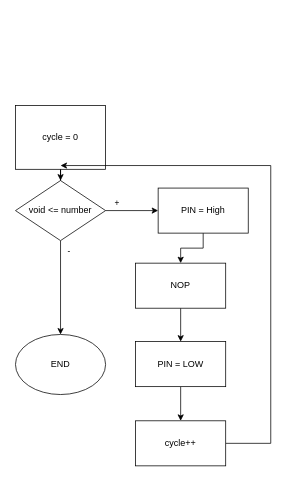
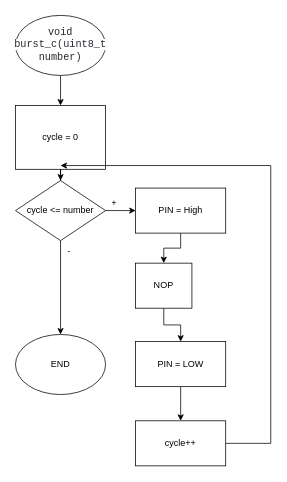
none -> (60, 45)
none -> (60, 87)
(60, 210) -> (60, 210)
(203, 210) -> (180, 210)
(180, 285) -> (164, 285)
